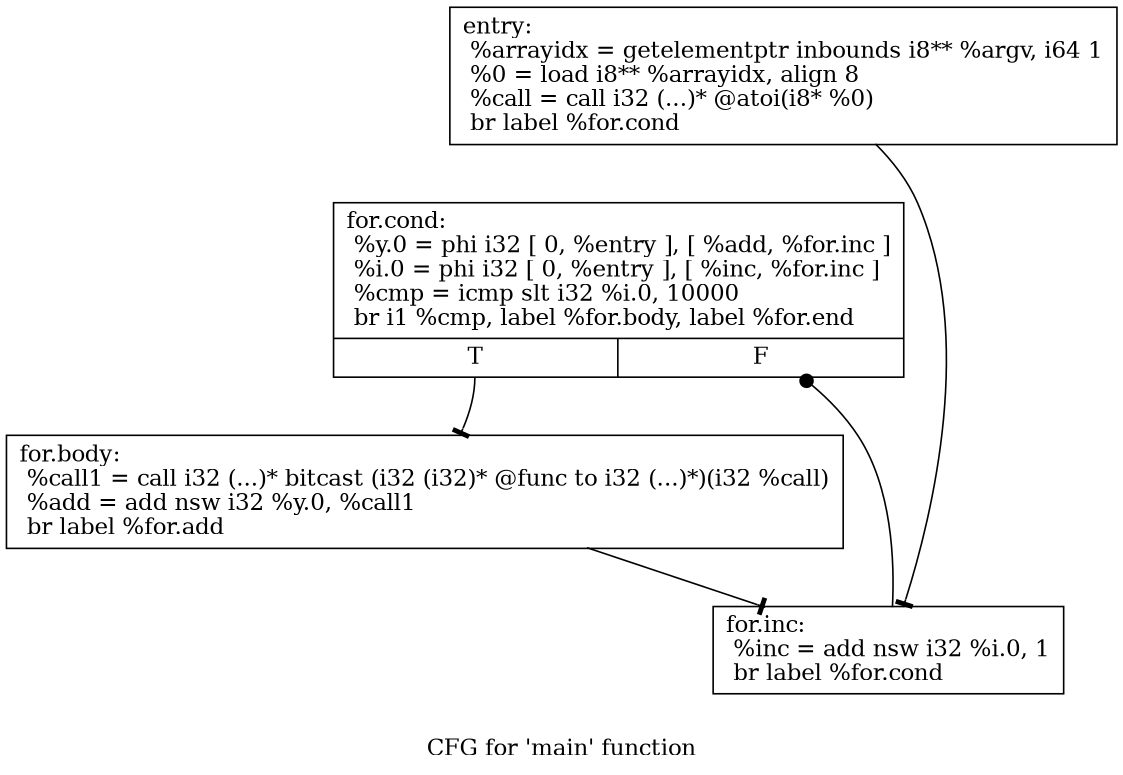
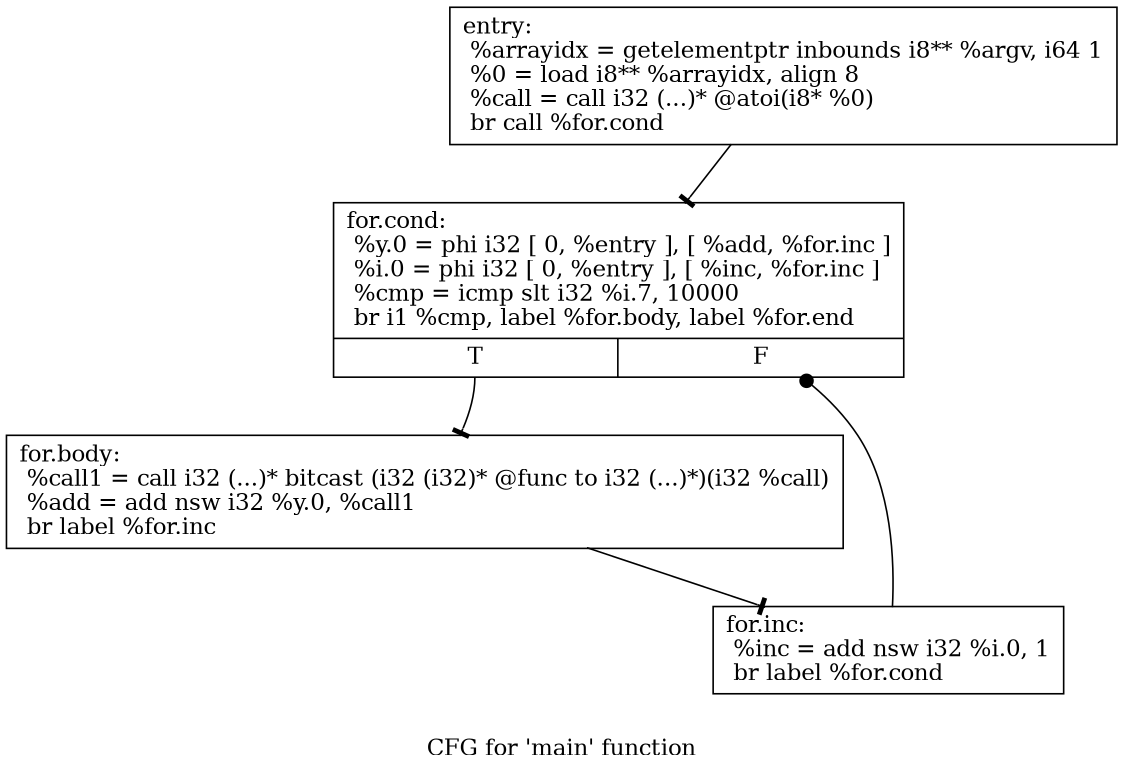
(572, 124) -> (564, 124)
(544, 294) -> (544, 294)
(946, 365) -> (711, 171)
(122, 527) -> (118, 527)
